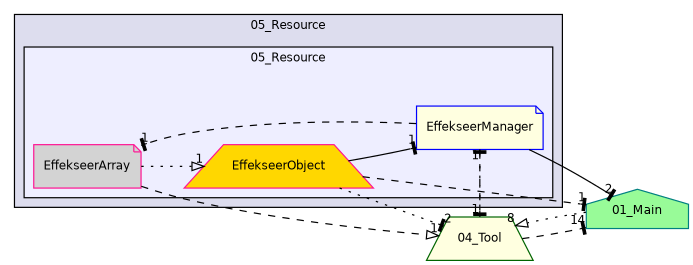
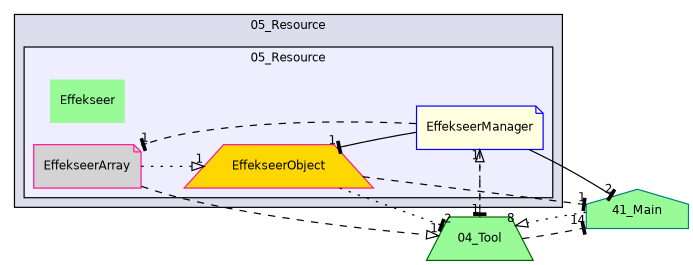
none -> (87, 101)
(379, 155) -> (380, 139)
(480, 186) -> (480, 186)
(637, 211) -> (637, 211)
(480, 239) -> (480, 239)
